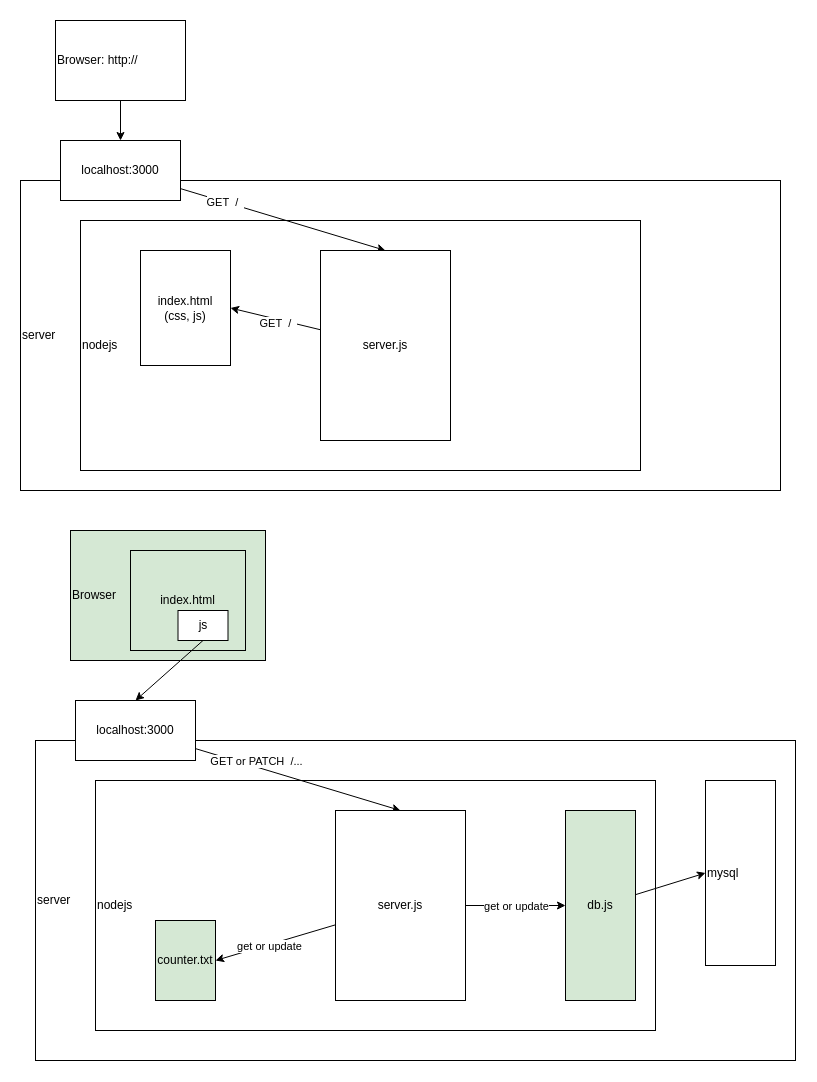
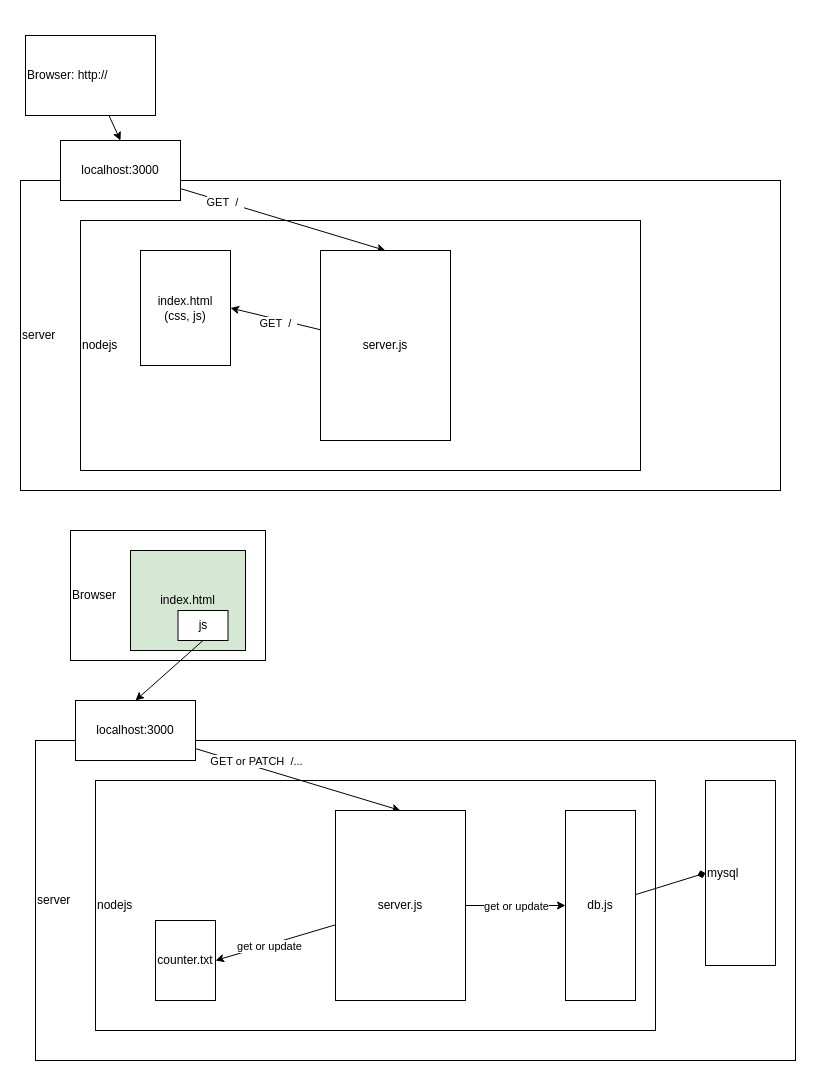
(121, 61) -> (91, 76)
(96, 596) -> (96, 596)
(697, 875) -> (697, 876)
(601, 906) -> (601, 906)
(186, 961) -> (186, 961)
